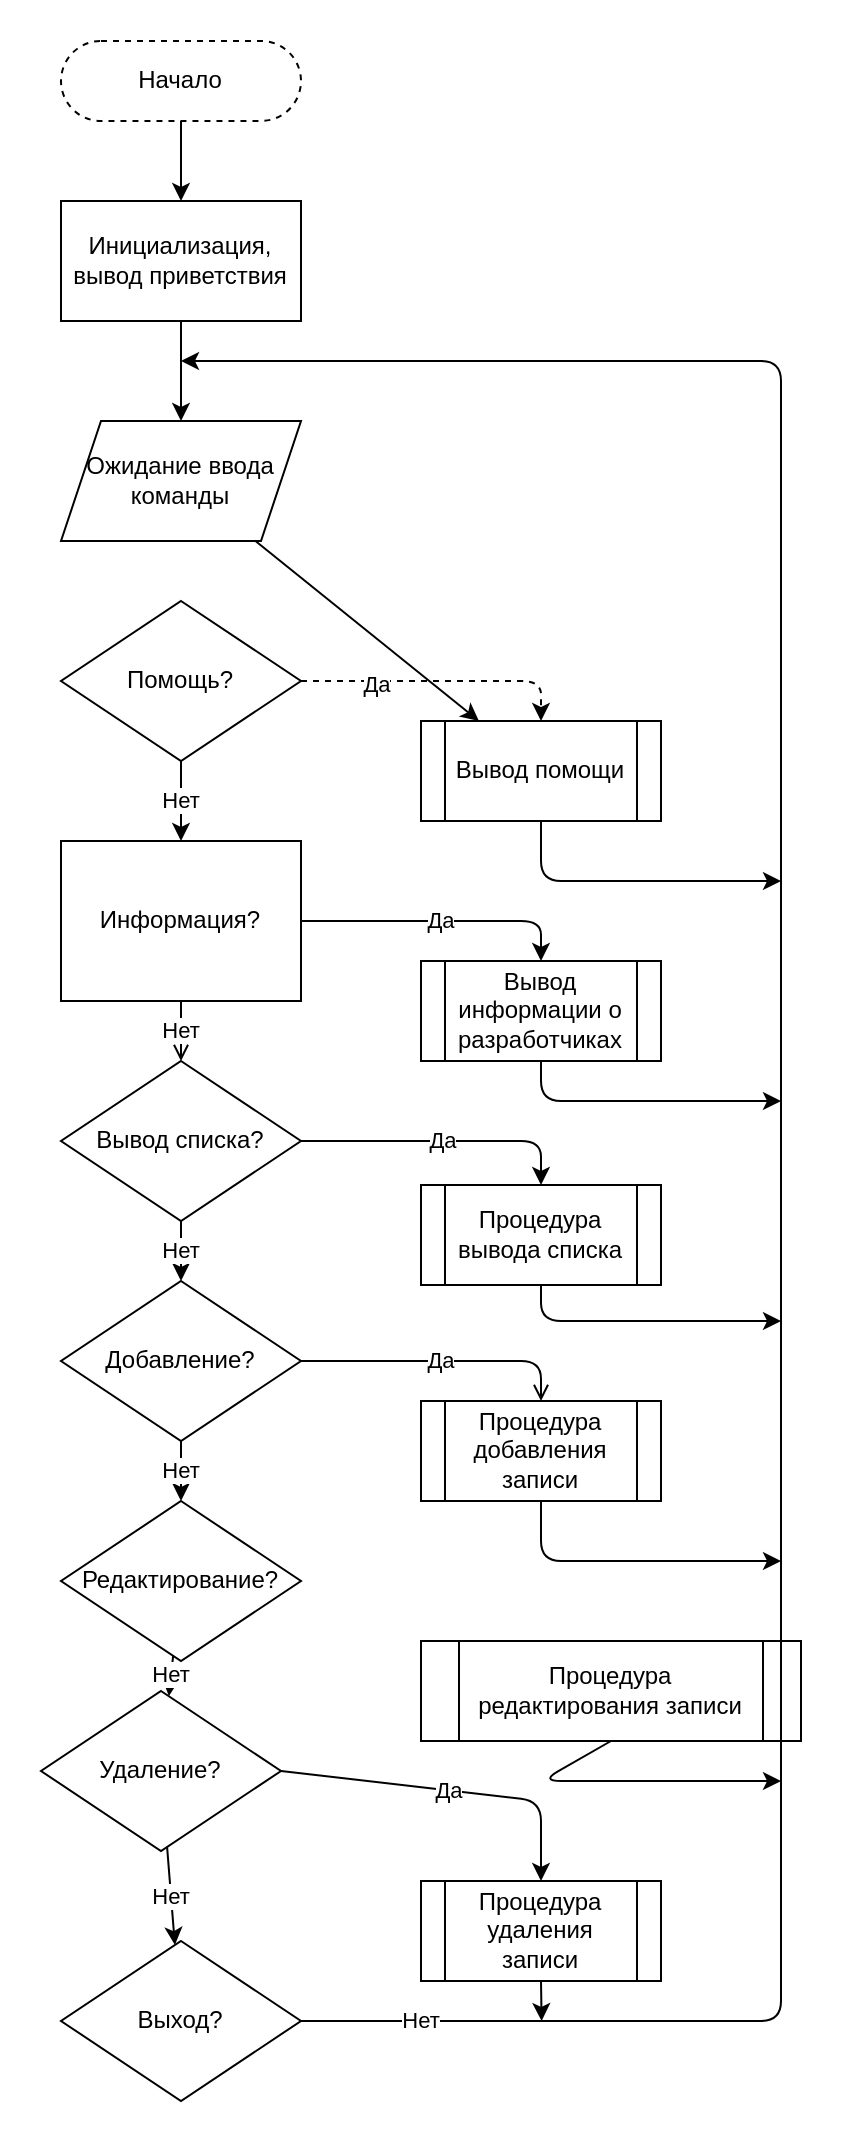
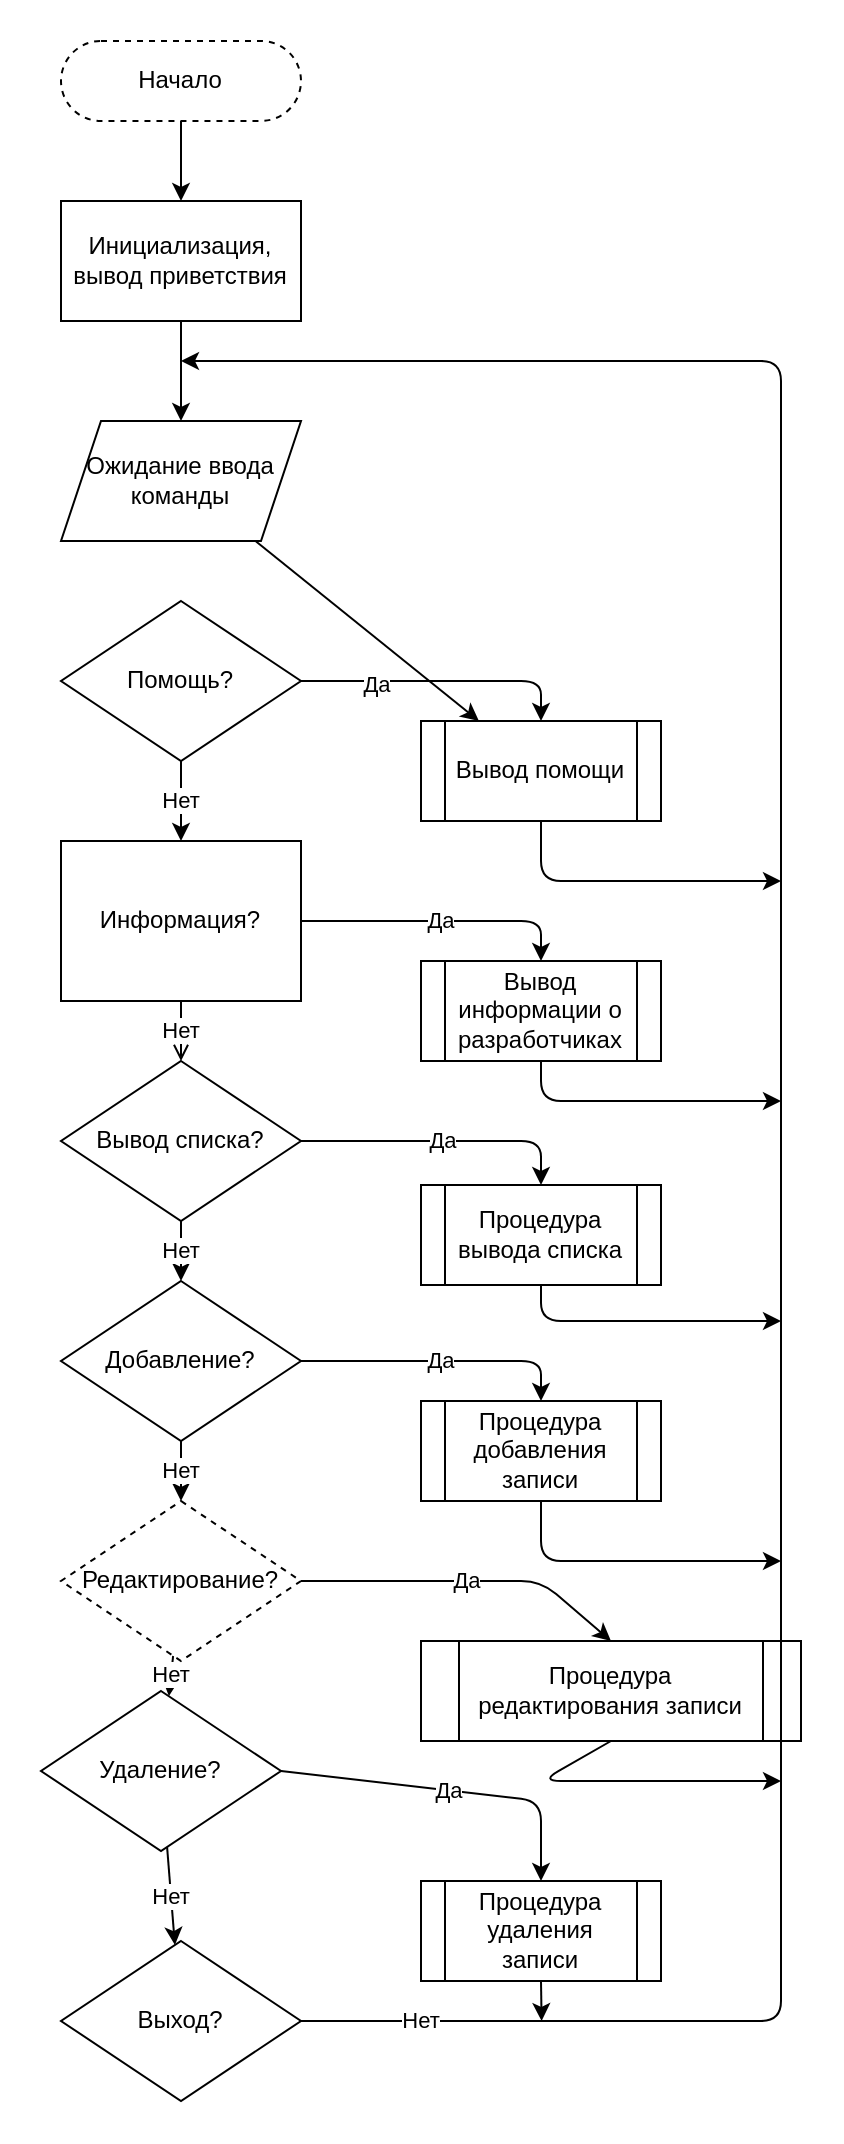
(497, 681) -> (497, 681)
(541, 1389) -> (541, 1386)
(181, 1581) -> (181, 1581)
none -> (455, 1581)
